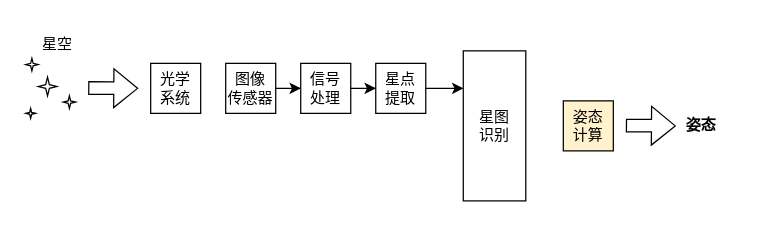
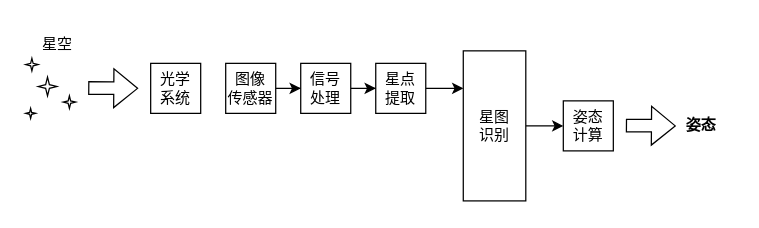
none -> (549, 126)
(588, 126) -> (588, 126)
